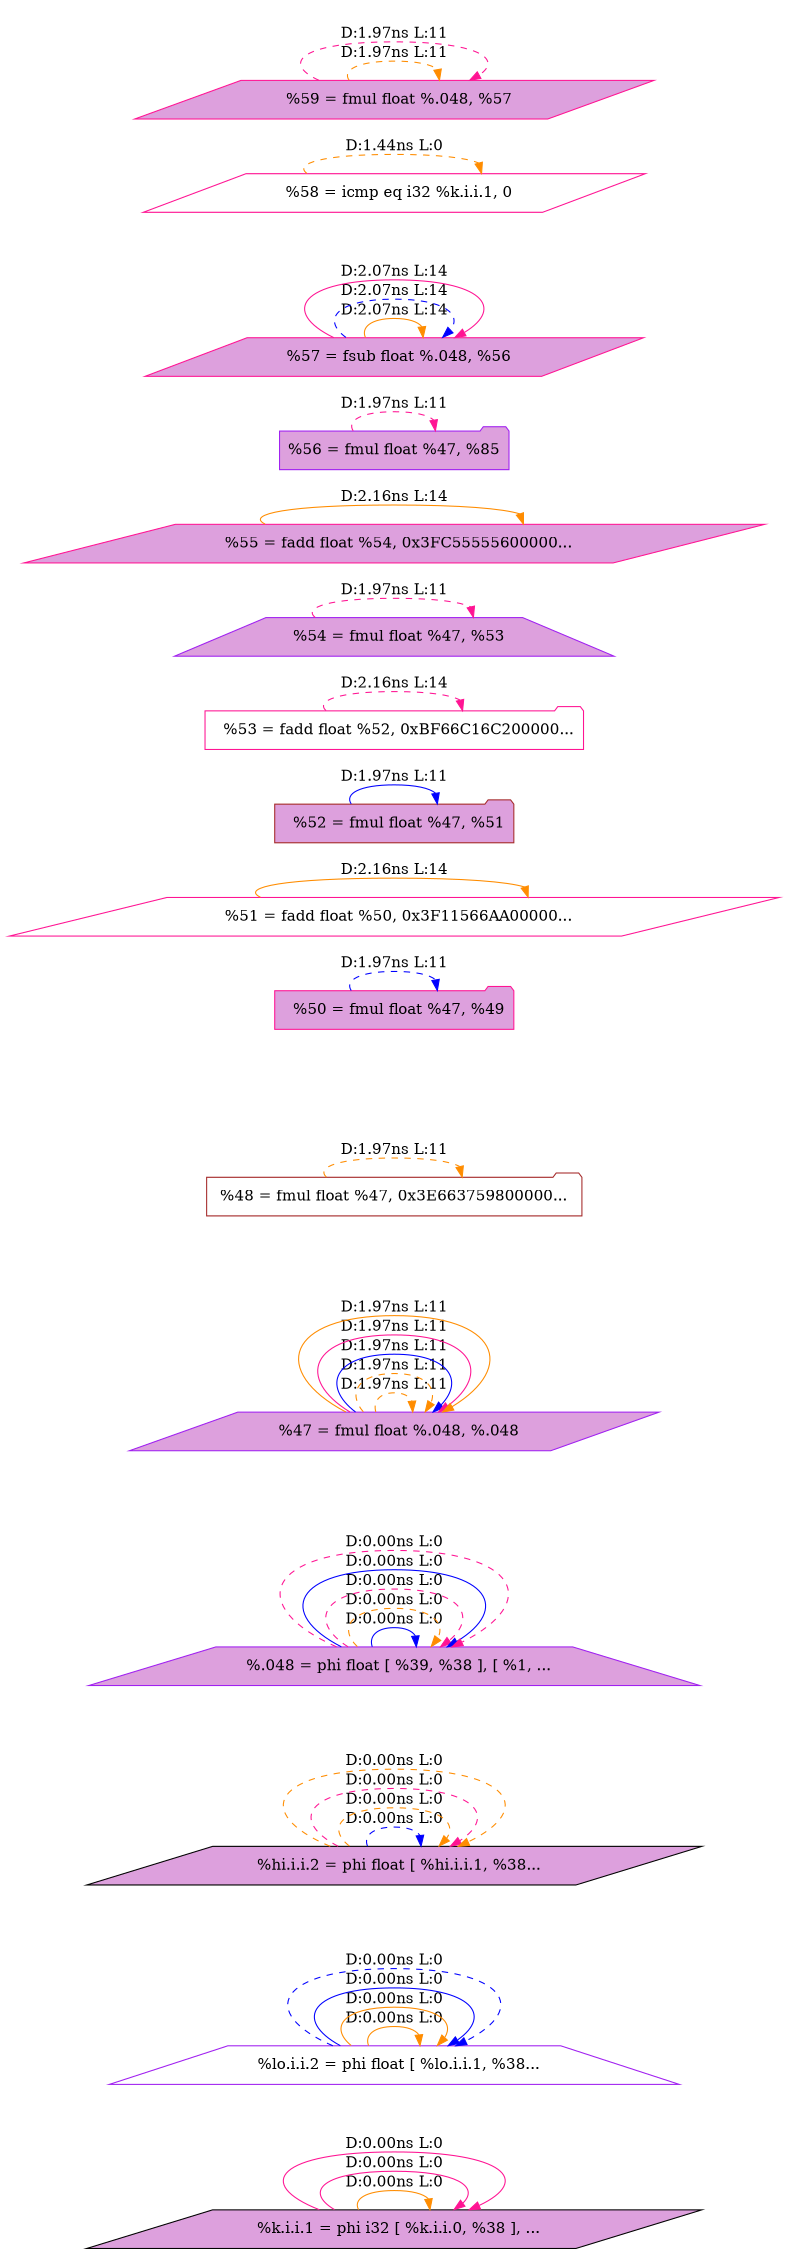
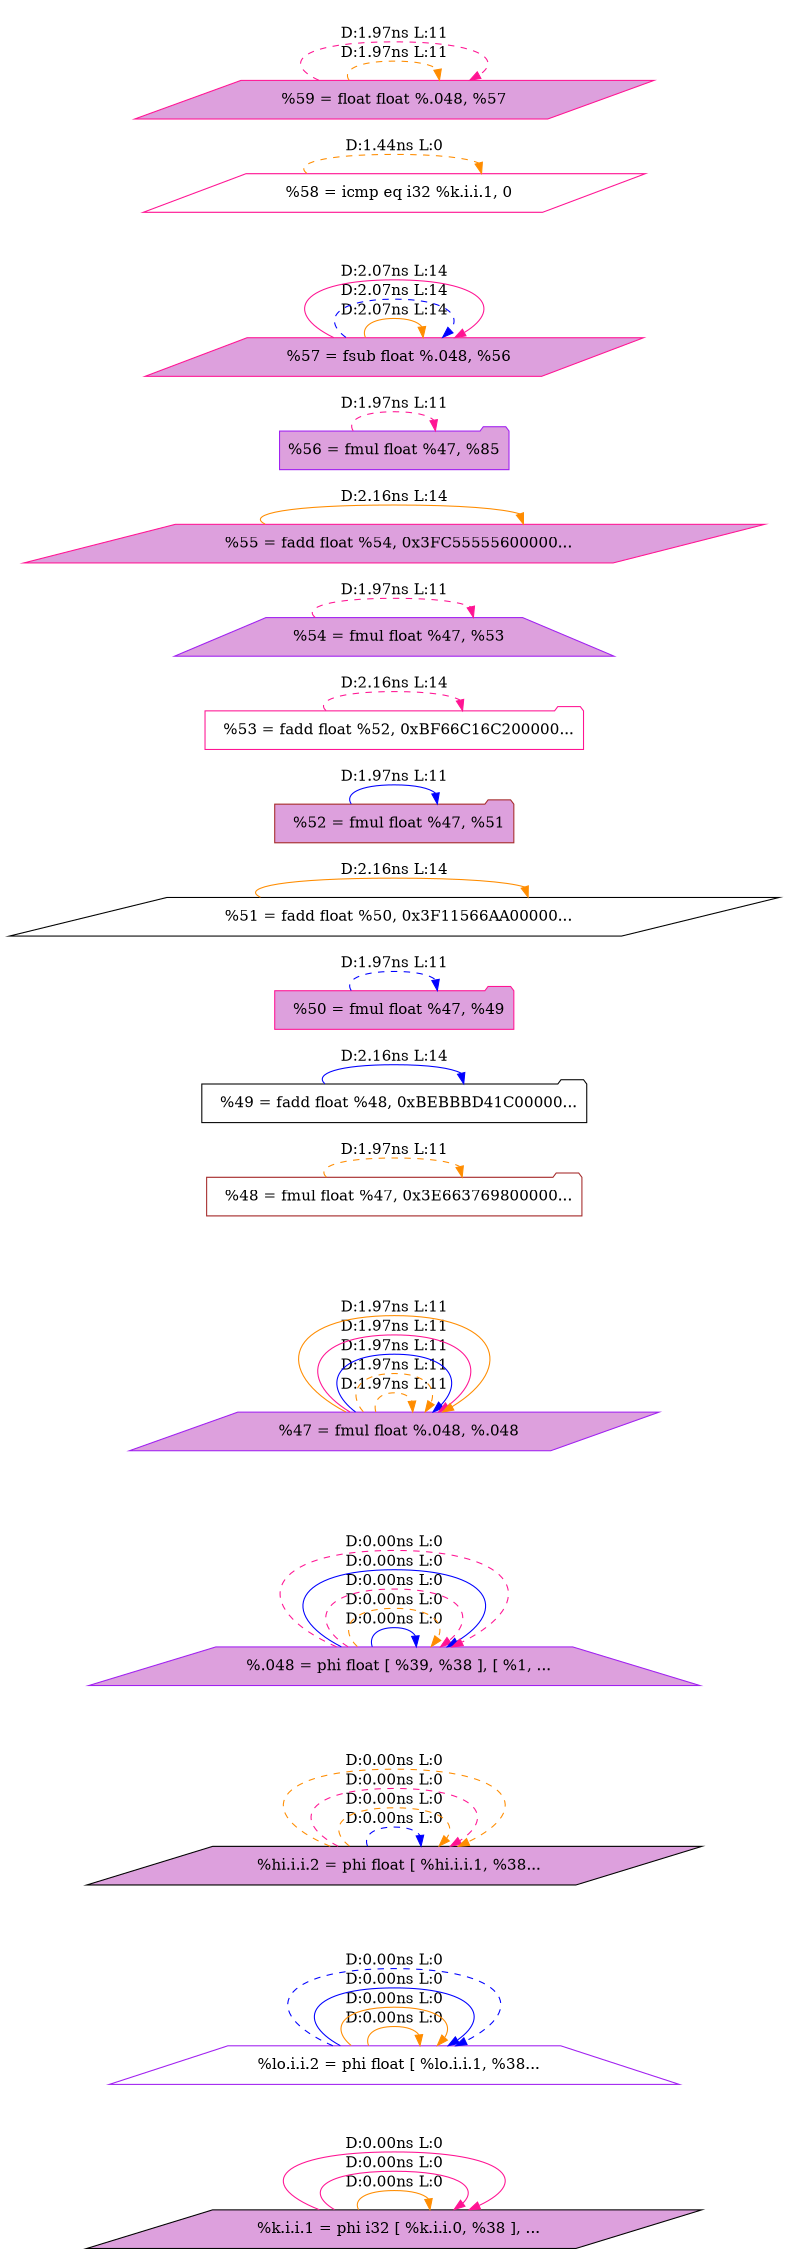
(394, 100) -> (394, 100)
(394, 917) -> (394, 917)
none -> (394, 1103)
(394, 1197) -> (394, 1197)
